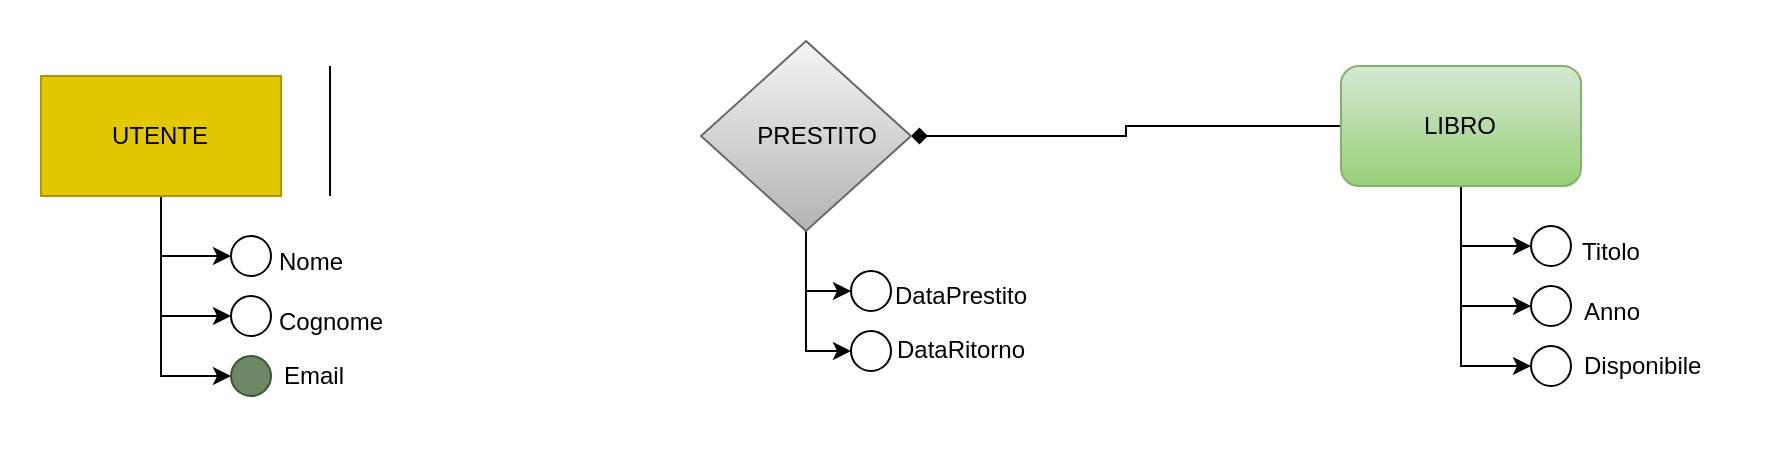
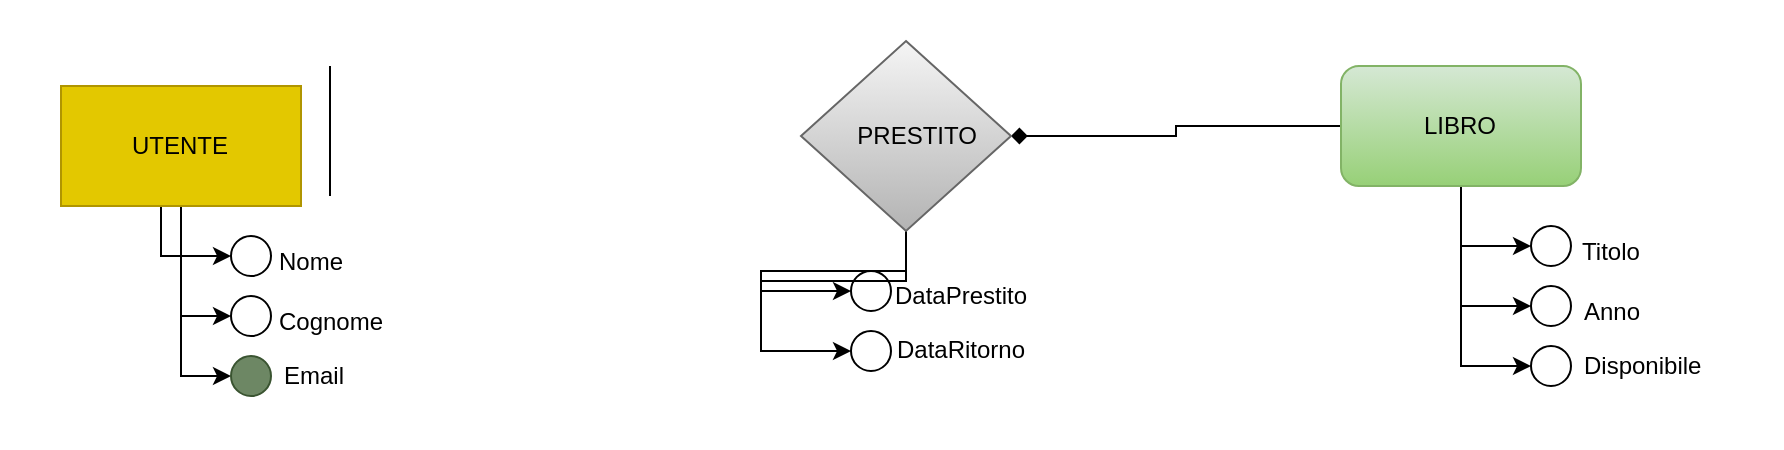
(161, 136) -> (181, 146)
(806, 136) -> (906, 136)
